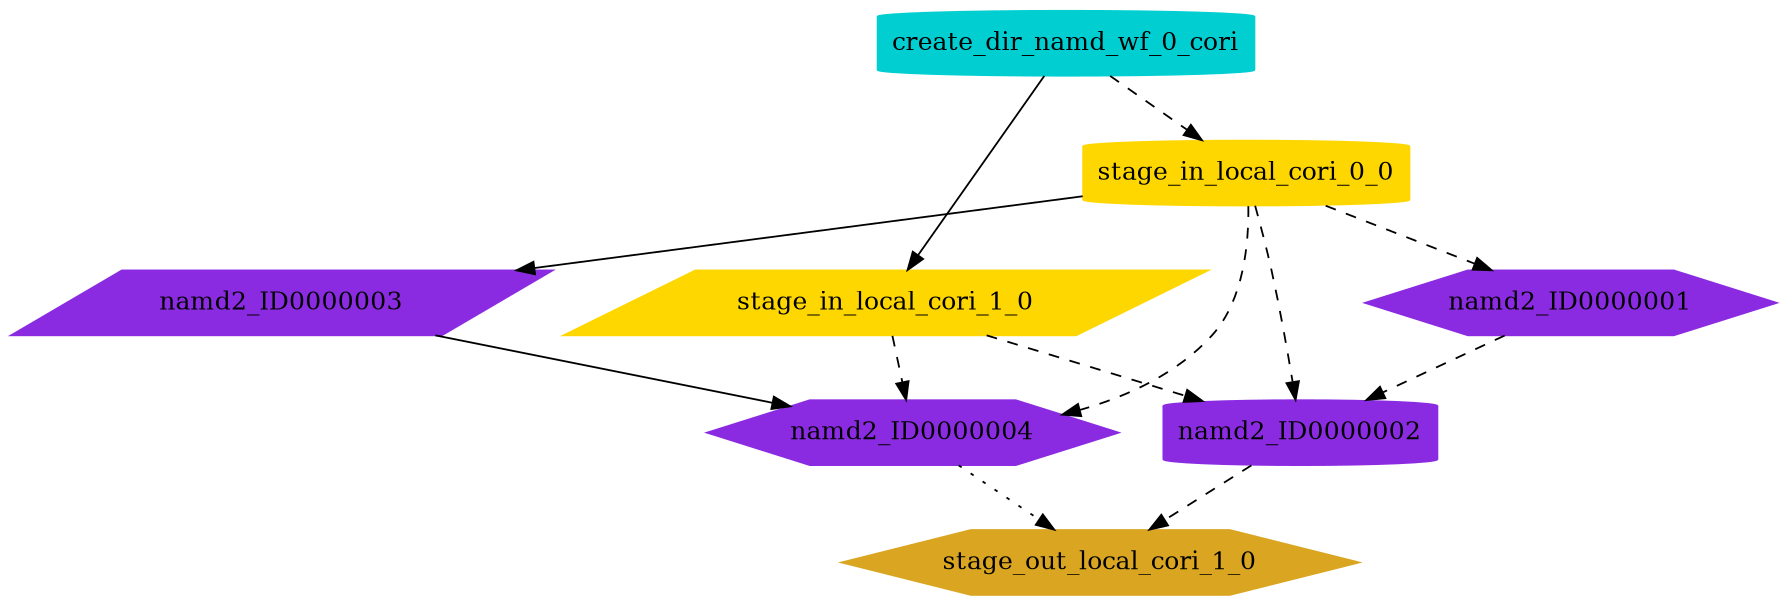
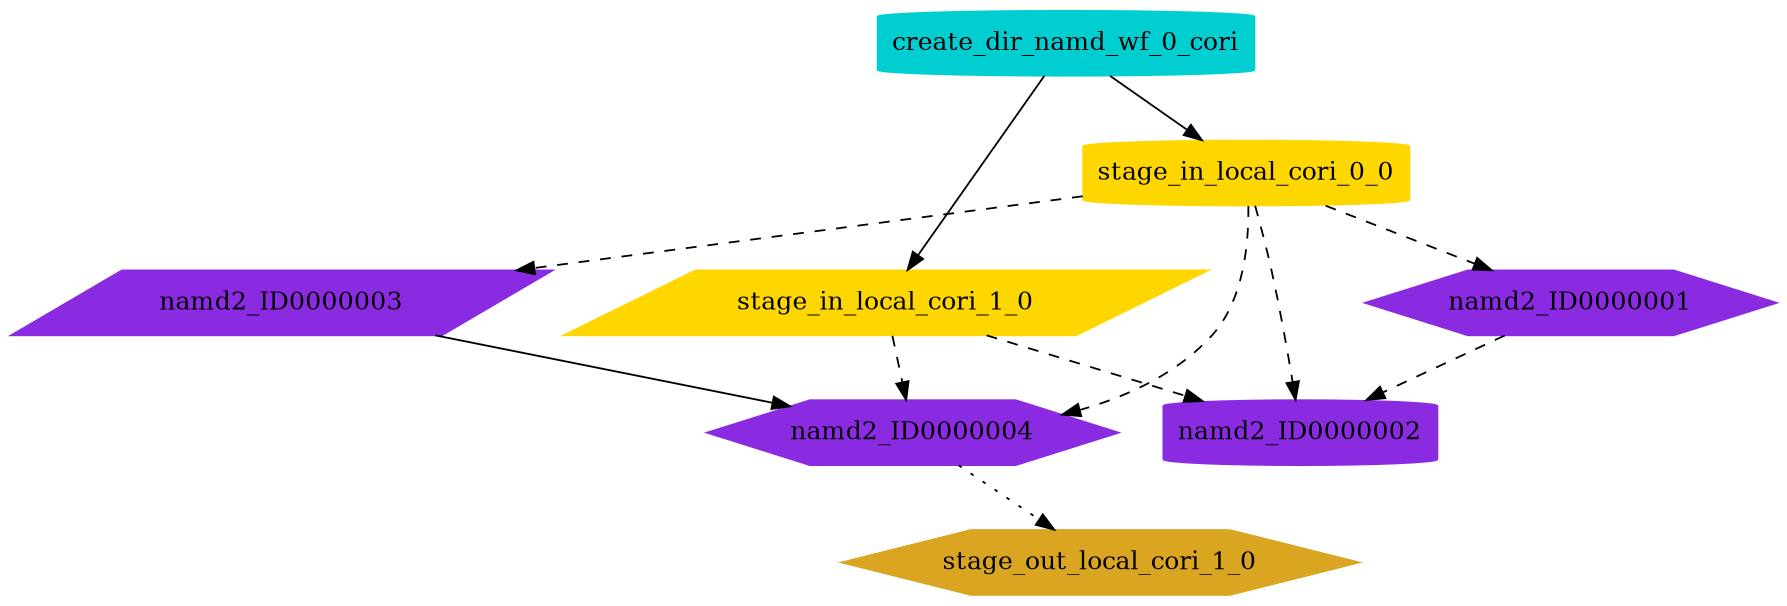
(1149, 103) -> (1149, 103)
(809, 232) -> (809, 232)
(1208, 492) -> none
